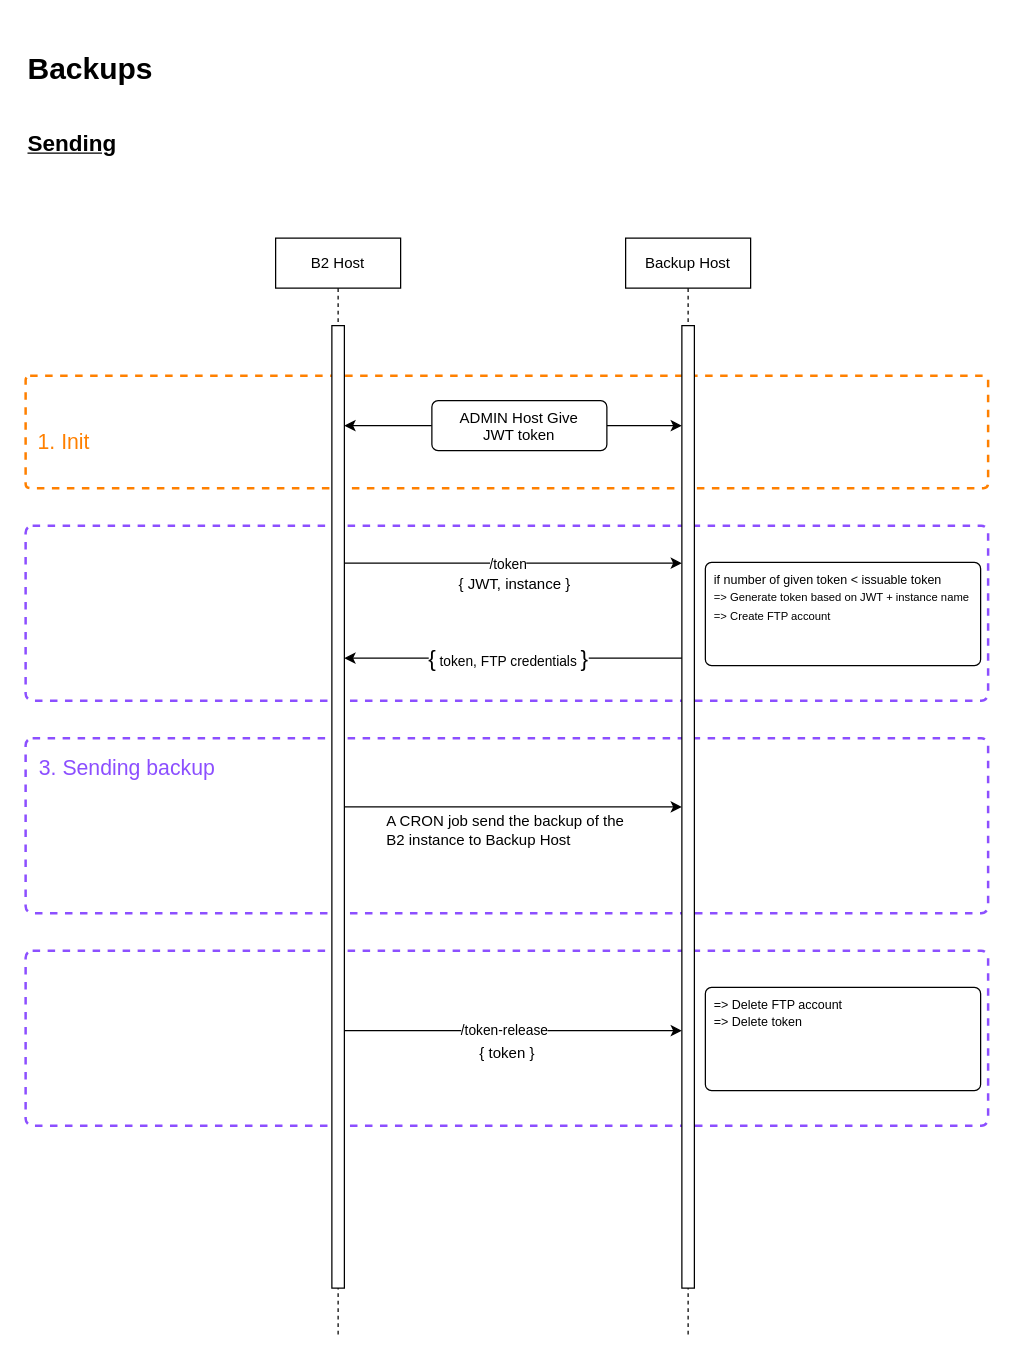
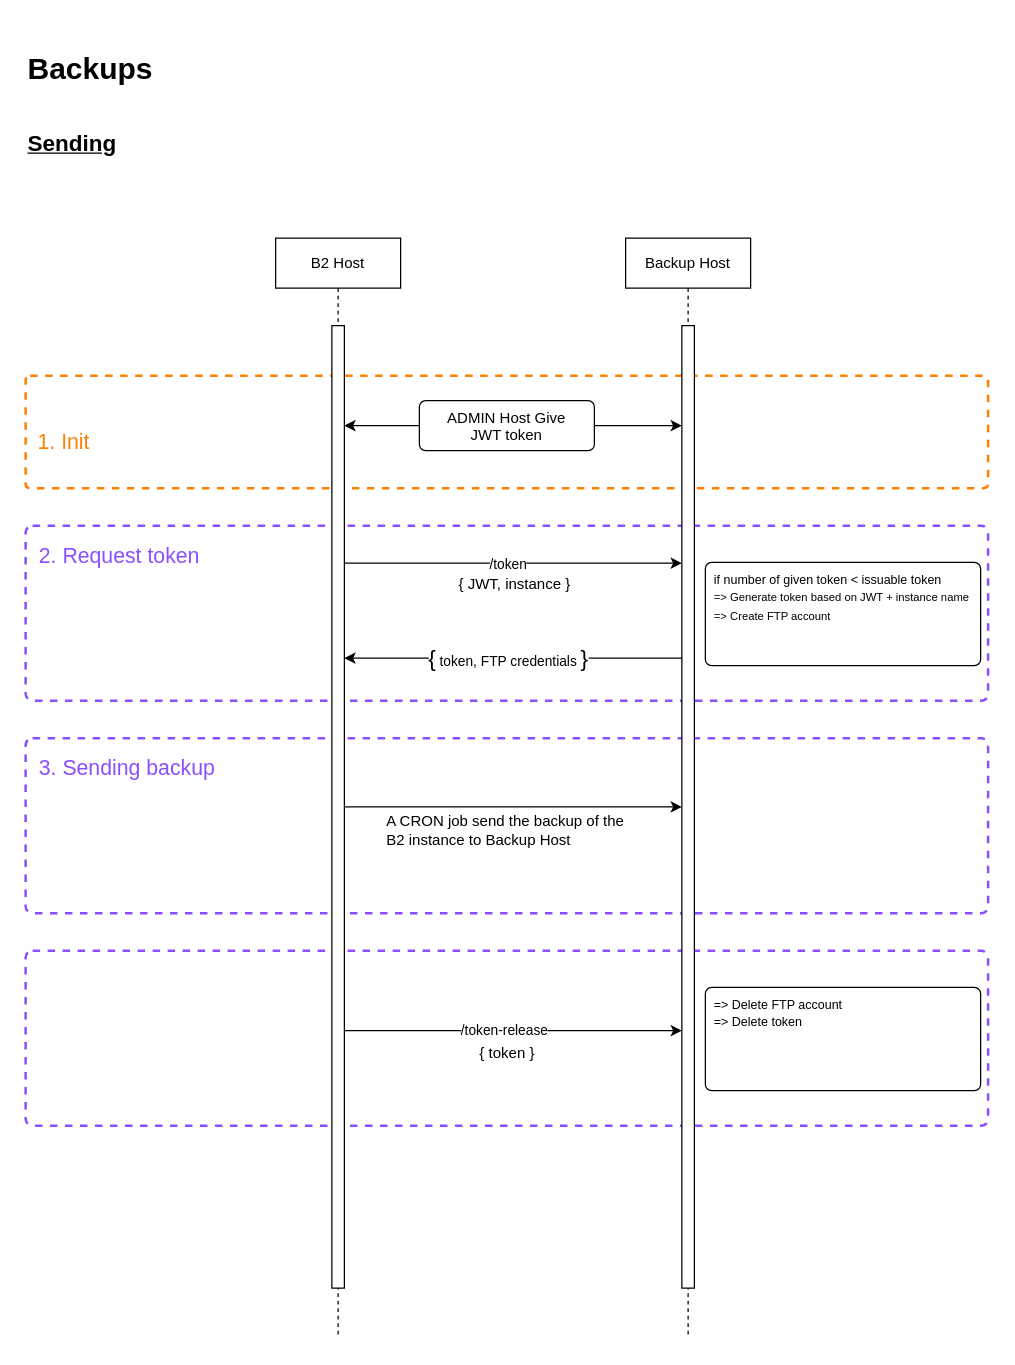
(519, 426) -> (507, 426)
none -> (127, 557)
